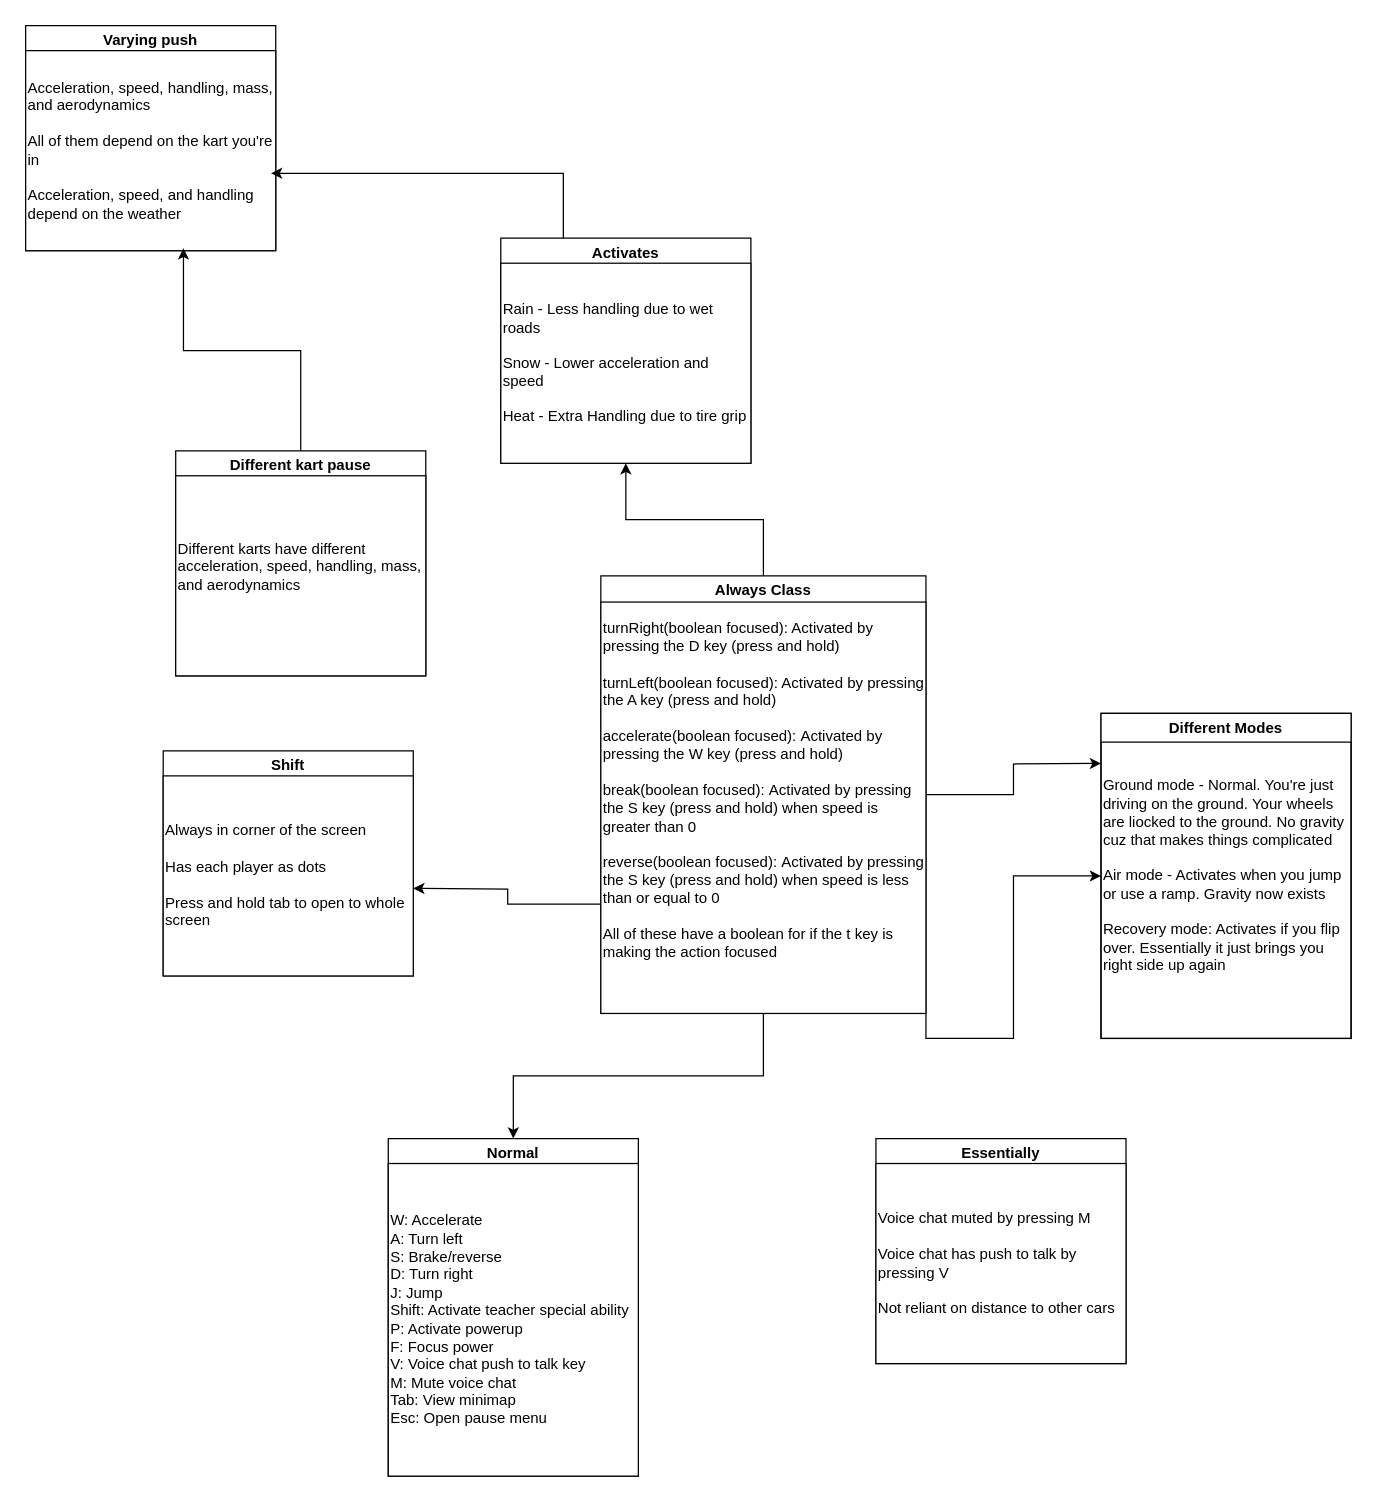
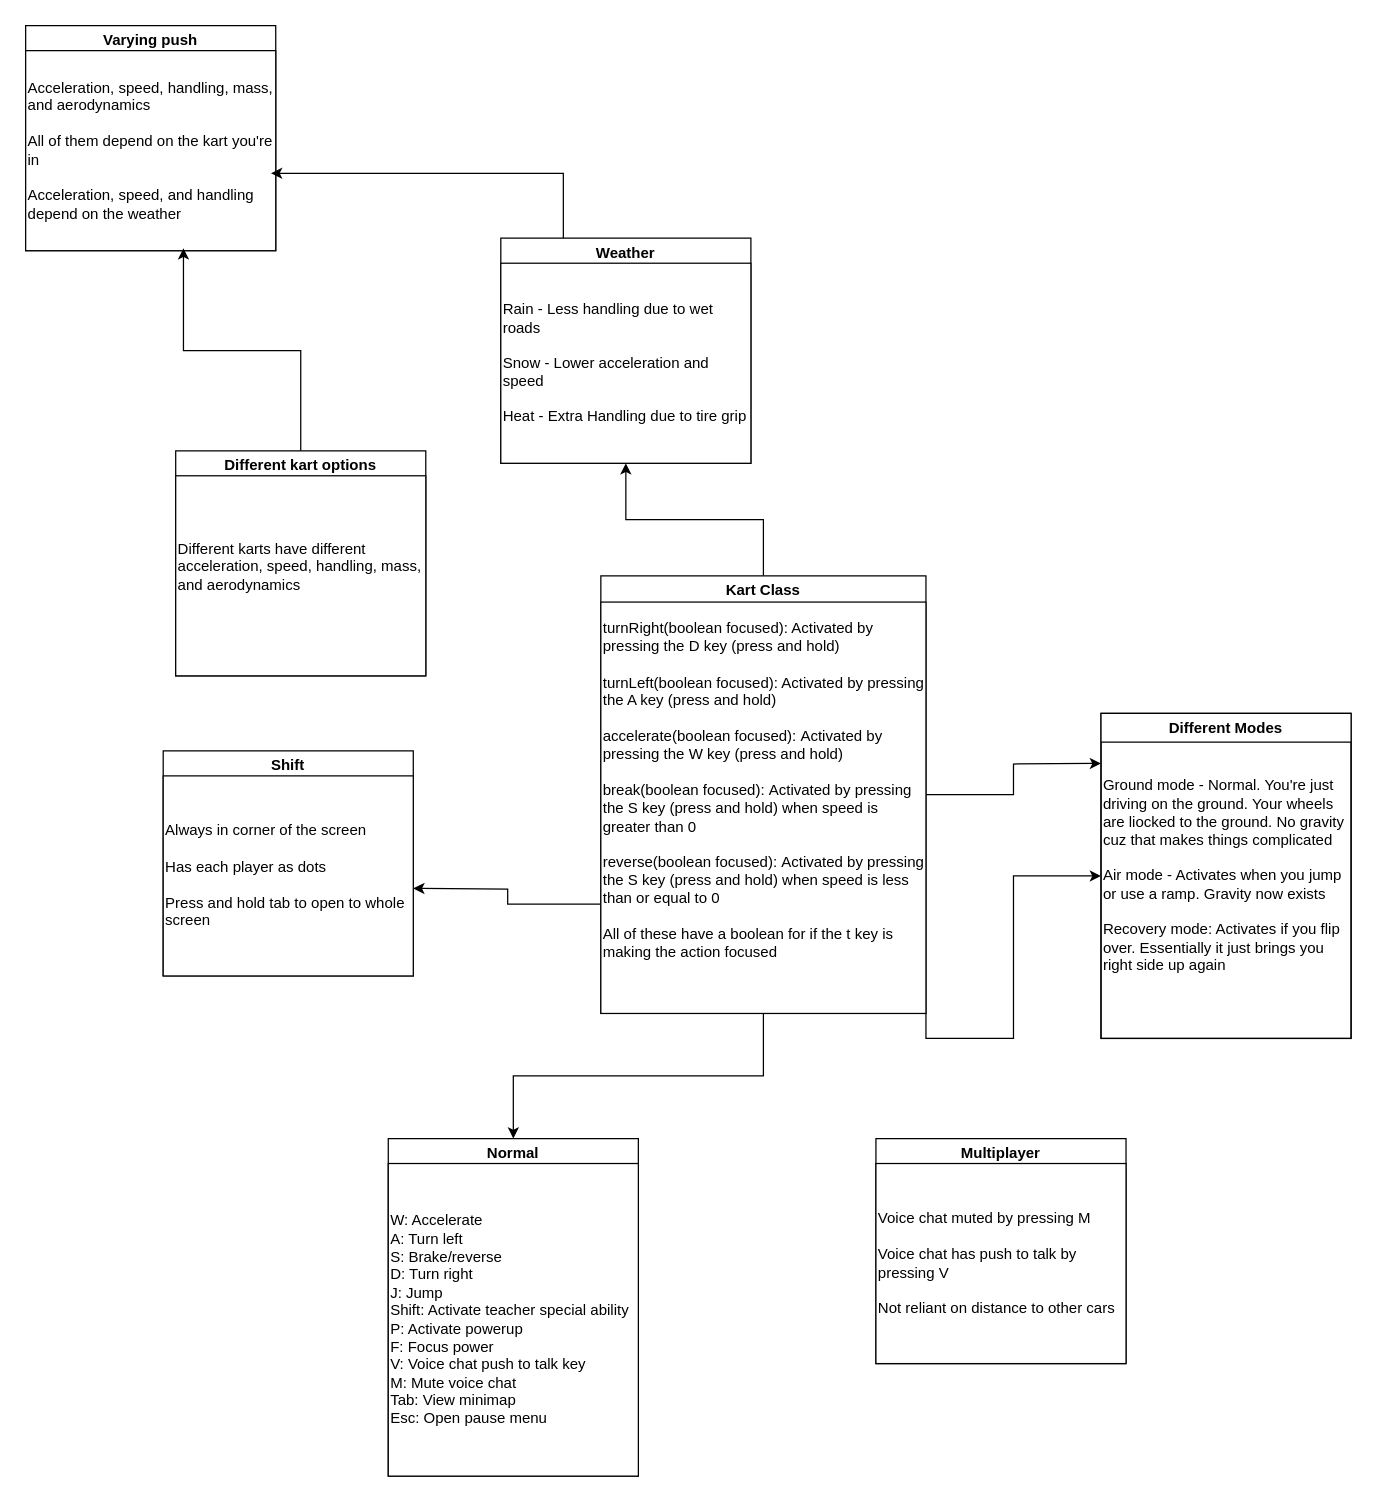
(626, 253) -> (626, 253)
(301, 466) -> (301, 466)
(763, 591) -> (763, 591)
(1001, 1153) -> (1001, 1153)
